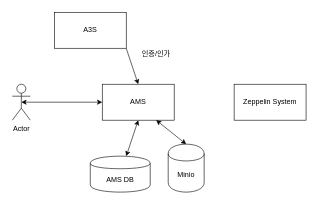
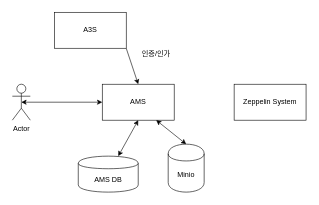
(120, 174) -> (108, 174)
